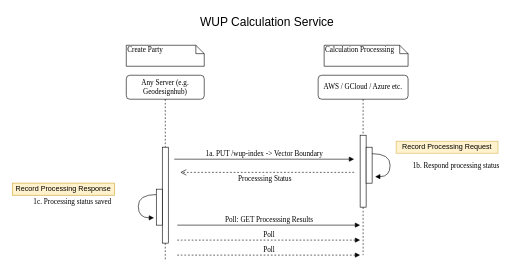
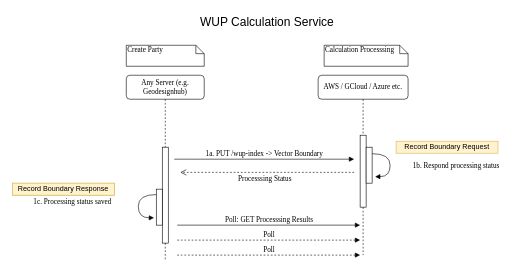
(447, 147) -> (447, 147)
(63, 189) -> (63, 189)
